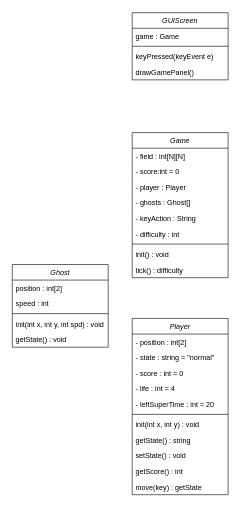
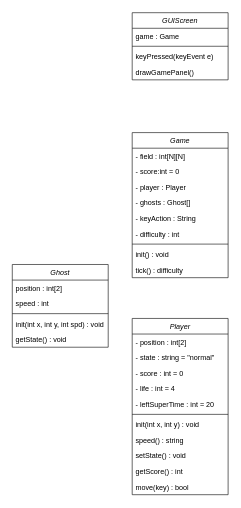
(170, 440) -> (164, 440)
(173, 487) -> (164, 487)
